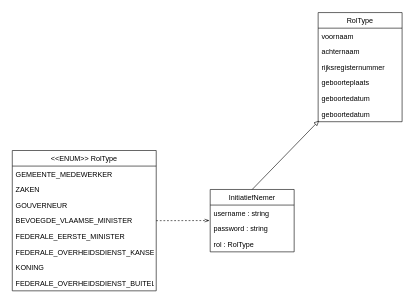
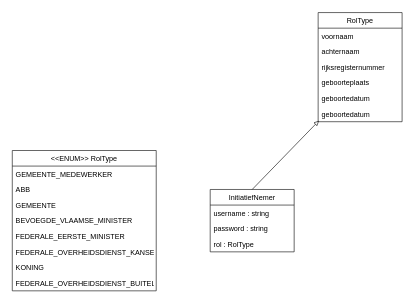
(26, 190) -> (22, 190)
(36, 205) -> (32, 205)
(182, 220) -> none
